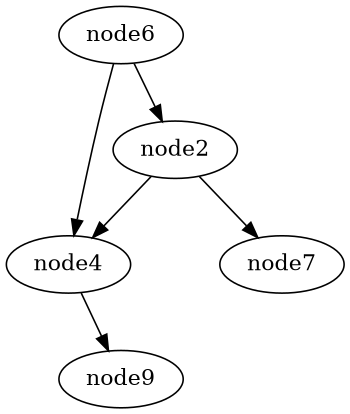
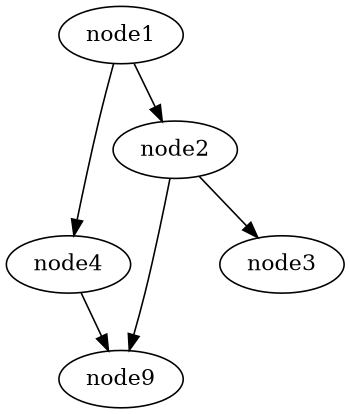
(121, 35) -> (121, 35)
(127, 201) -> (153, 257)
(282, 264) -> (282, 264)
